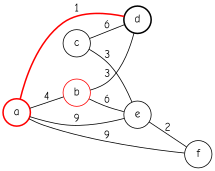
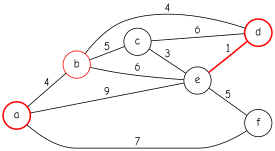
(138, 20) -> (258, 33)
(53, 31) -> (228, 57)
none -> (107, 53)
(107, 74) -> (168, 9)
(168, 128) -> (228, 95)
(107, 136) -> (138, 142)
